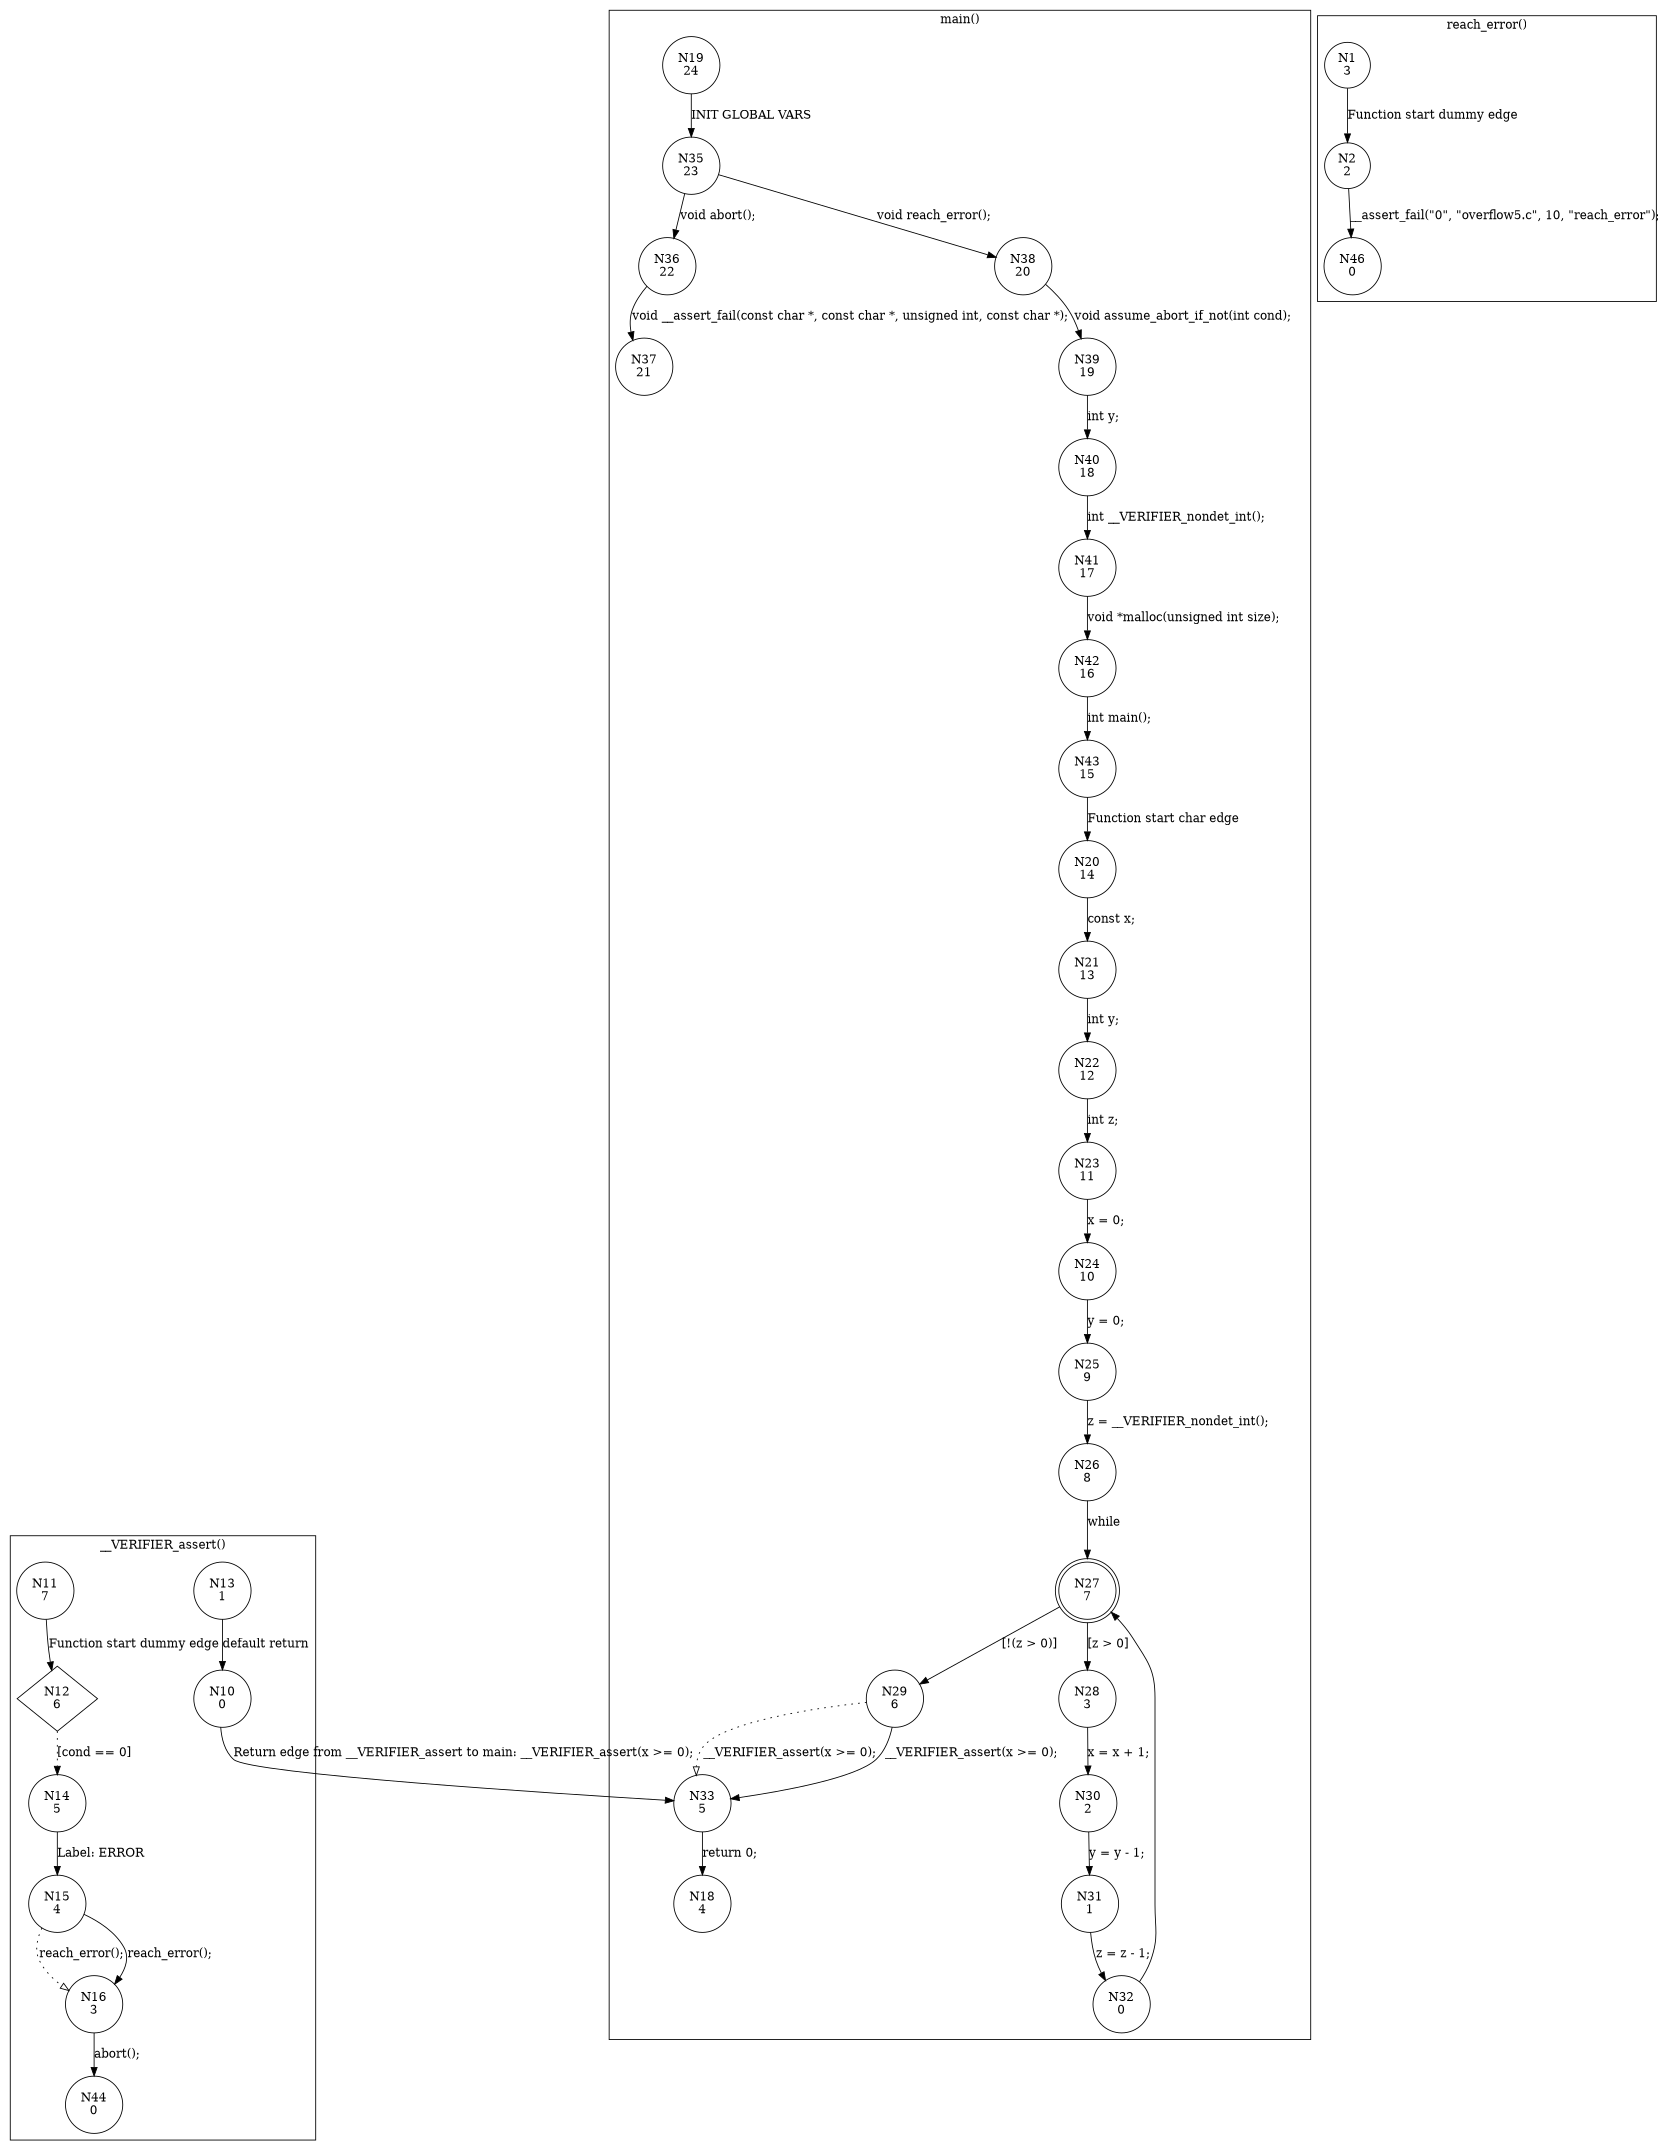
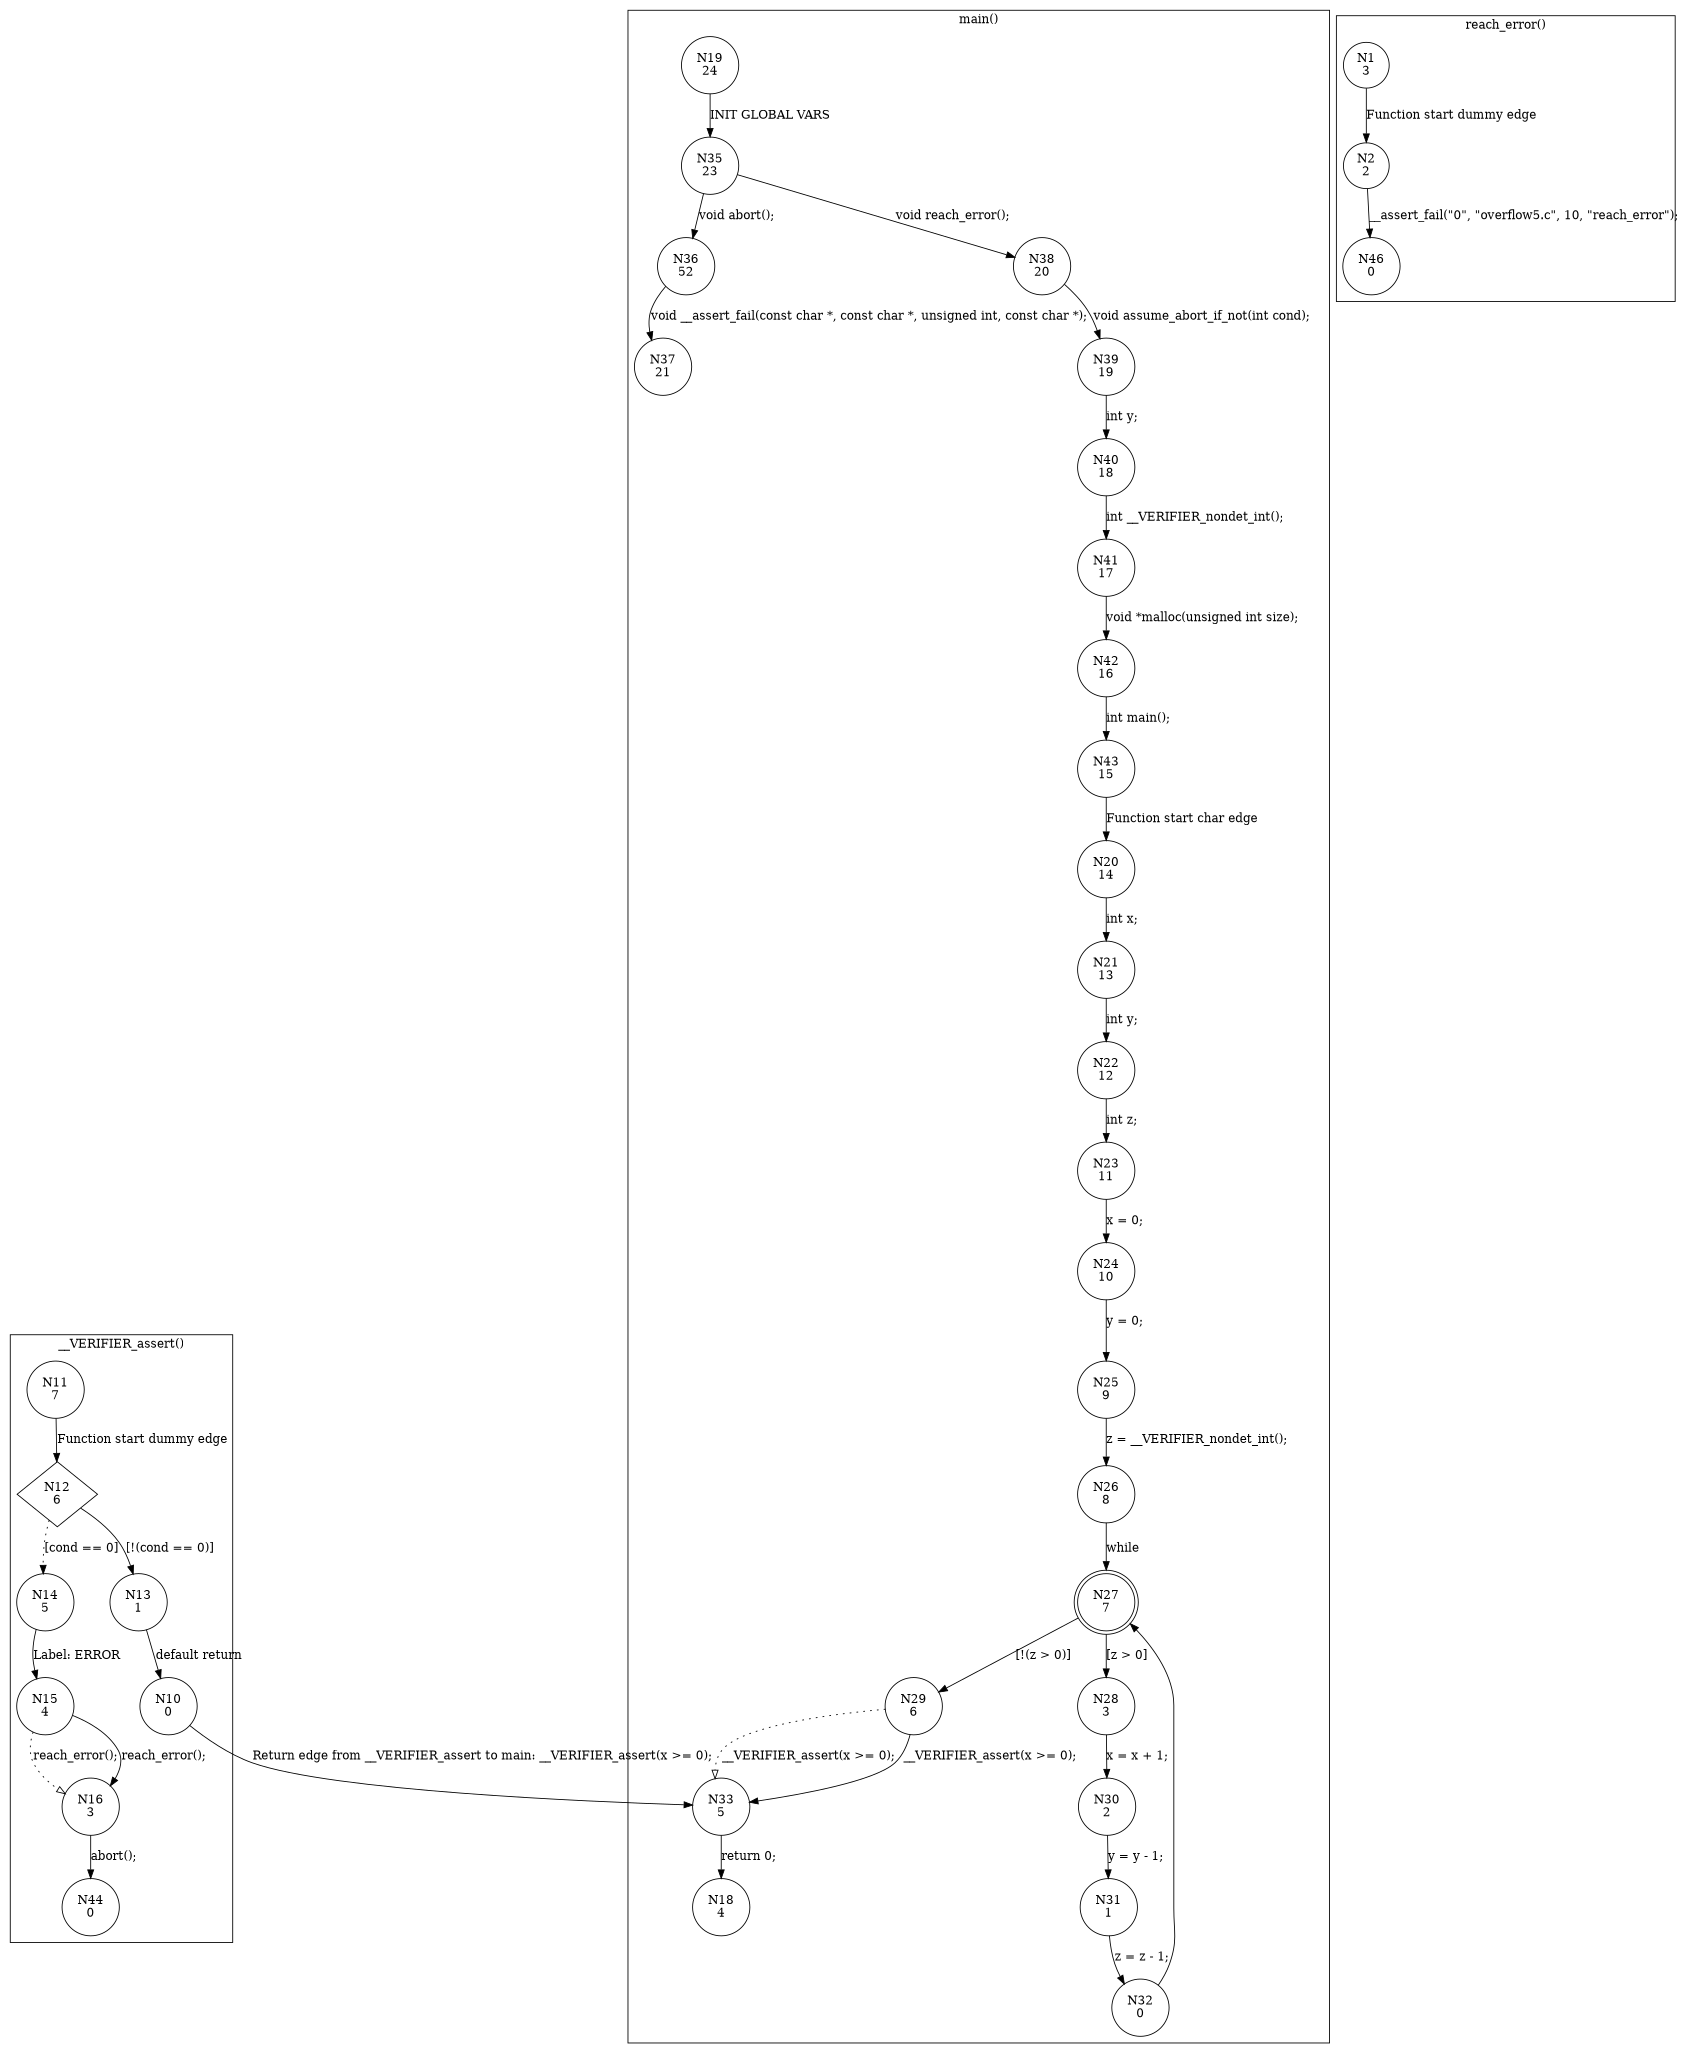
(667, 266) -> (686, 266)
(1111, 920) -> (1122, 919)
none -> (111, 1533)
